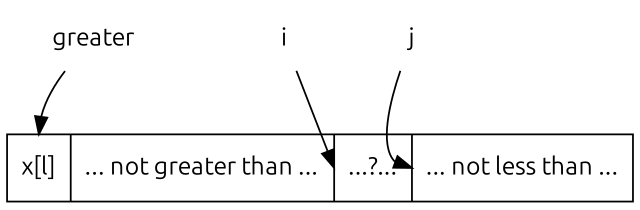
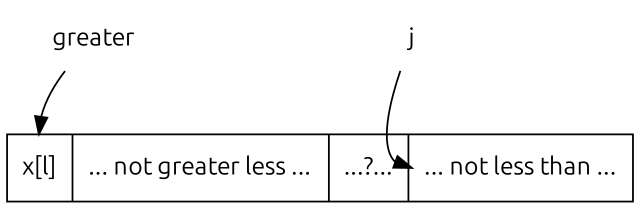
(285, 39) -> none
(202, 167) -> (201, 167)
